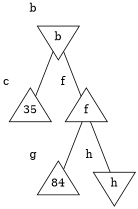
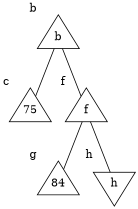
(58, 37) -> (58, 37)
(30, 110) -> (30, 110)
